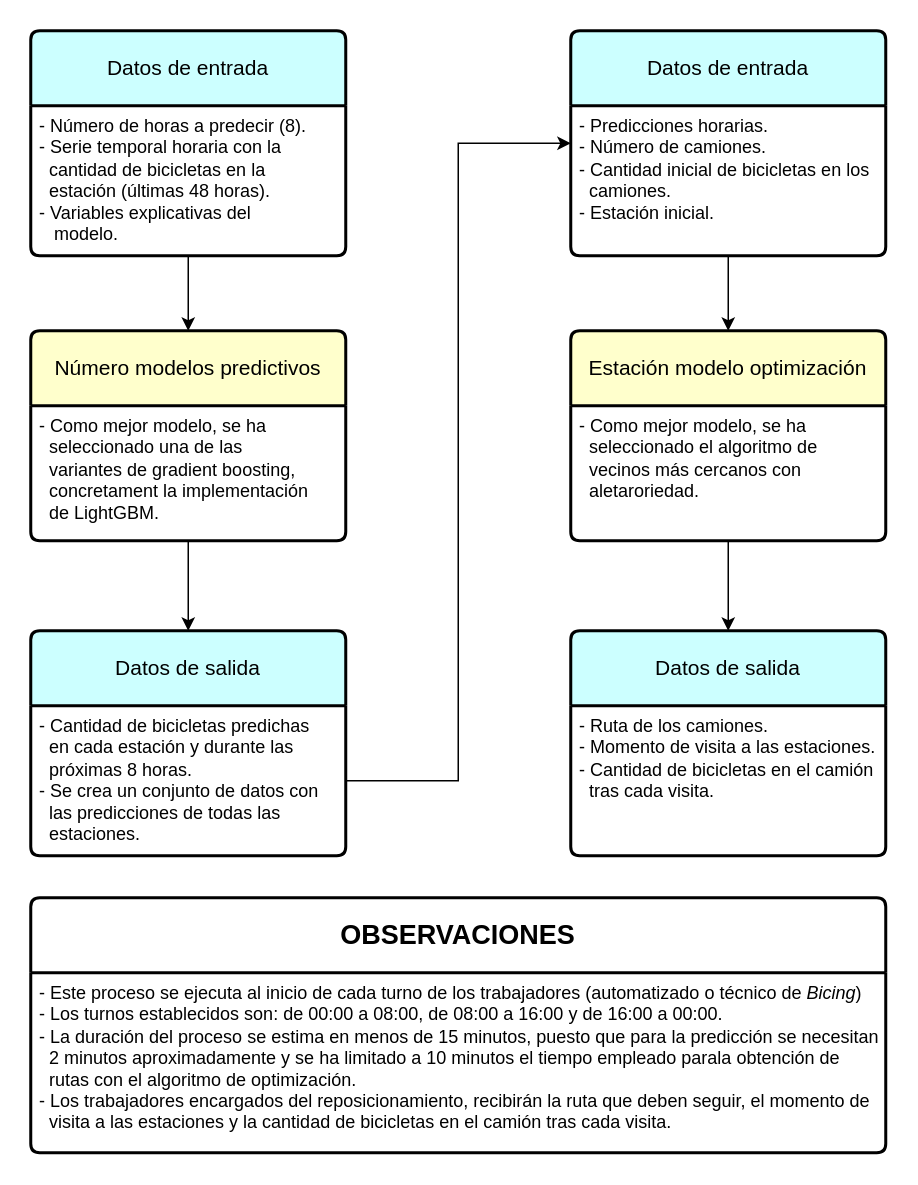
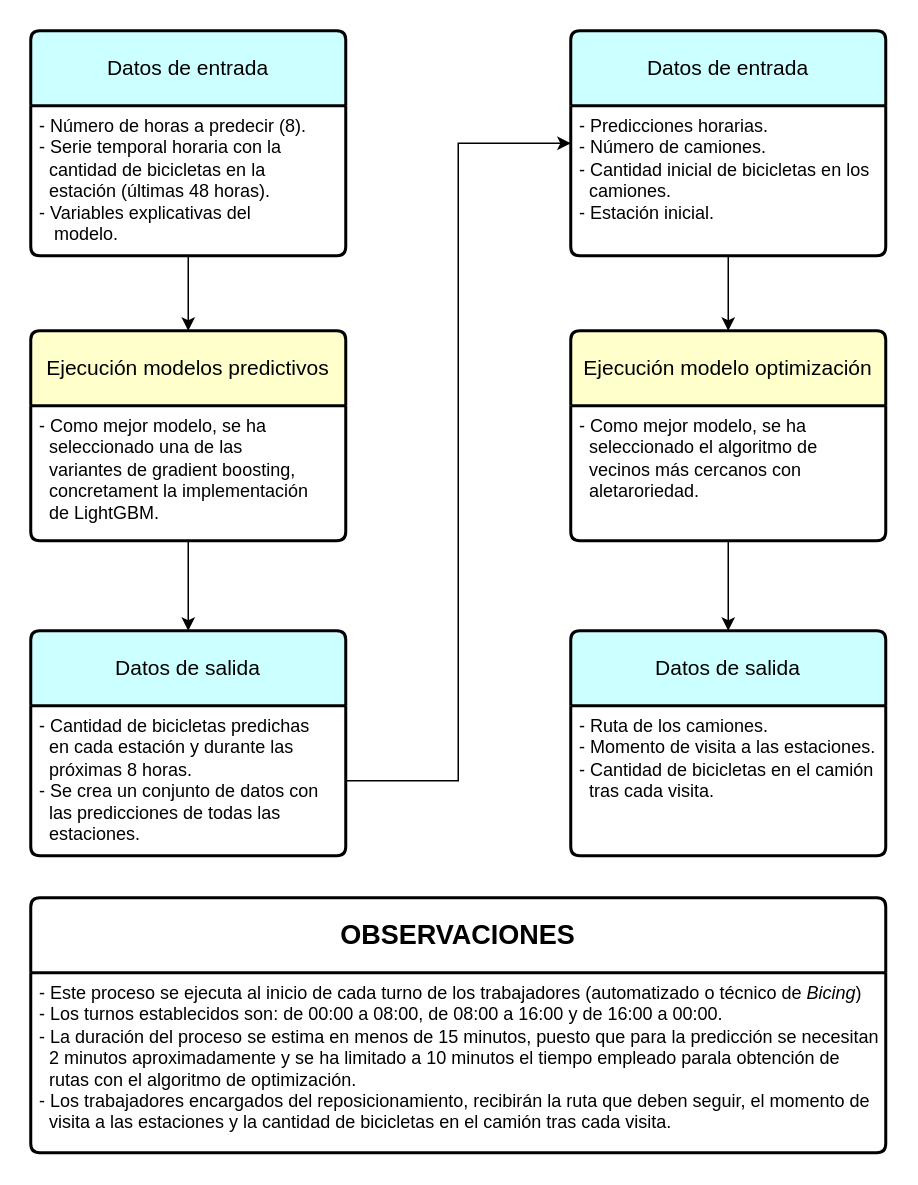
(188, 368) -> (188, 368)
(728, 368) -> (728, 368)
